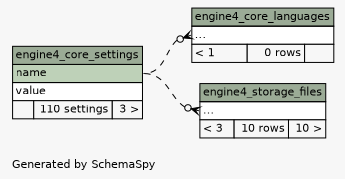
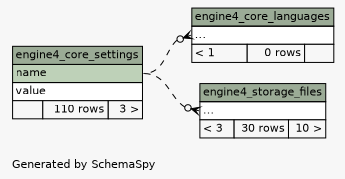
(75, 109) -> (80, 109)
(263, 128) -> (263, 128)
